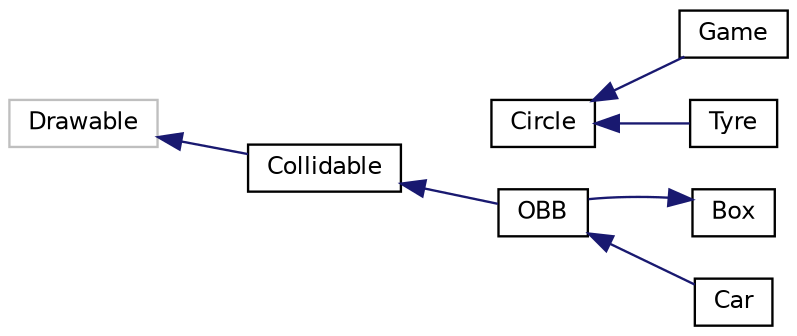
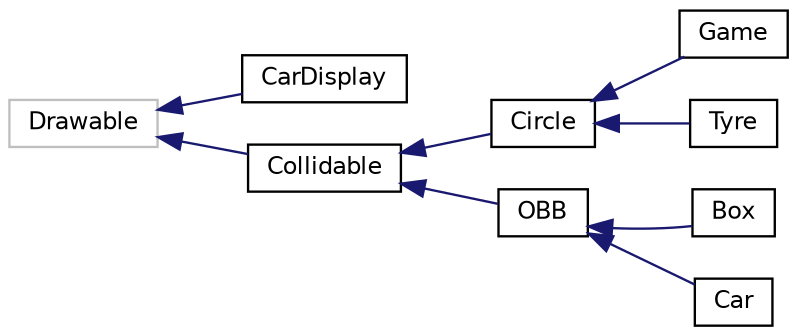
none -> (324, 79)
none -> (458, 141)
(628, 197) -> (652, 229)
